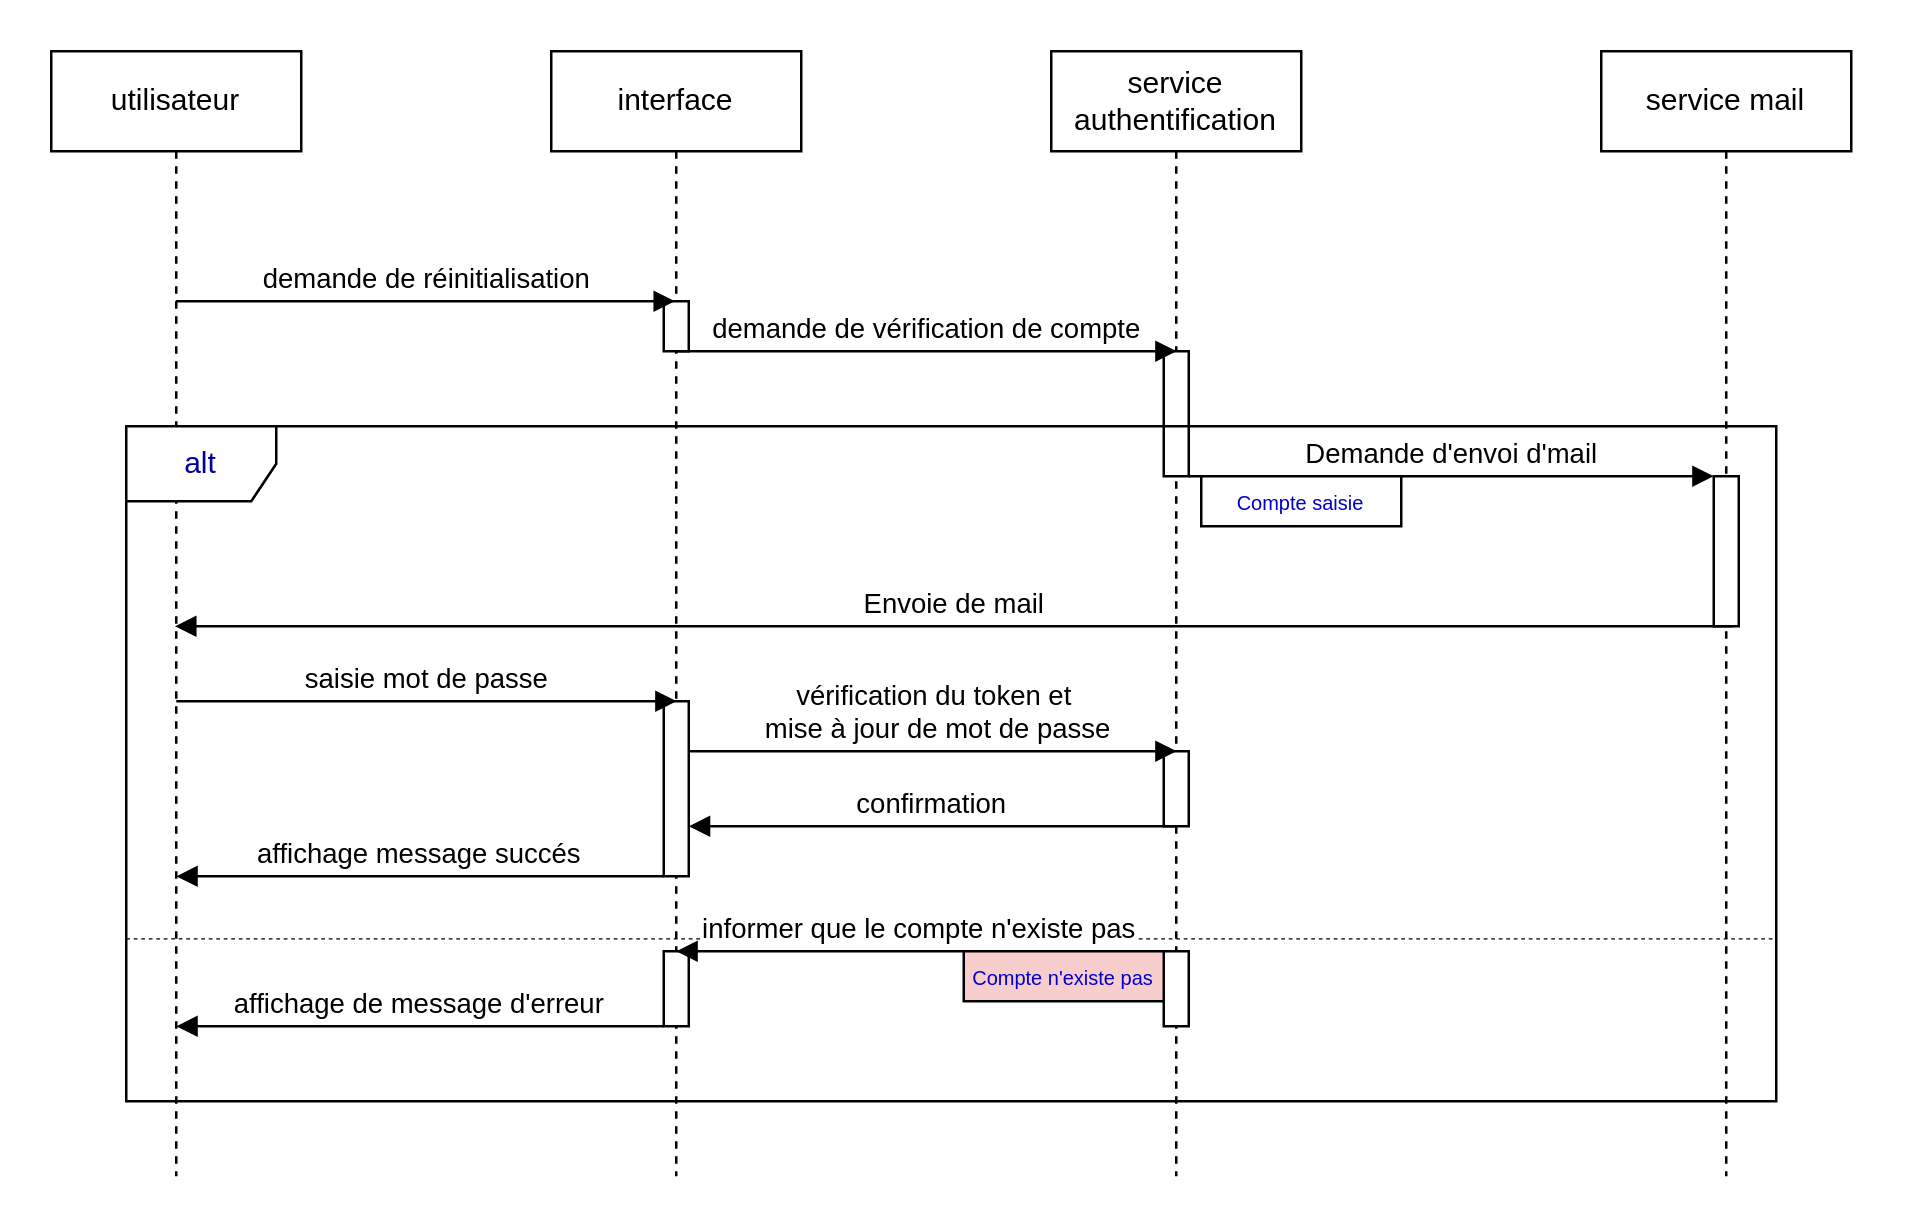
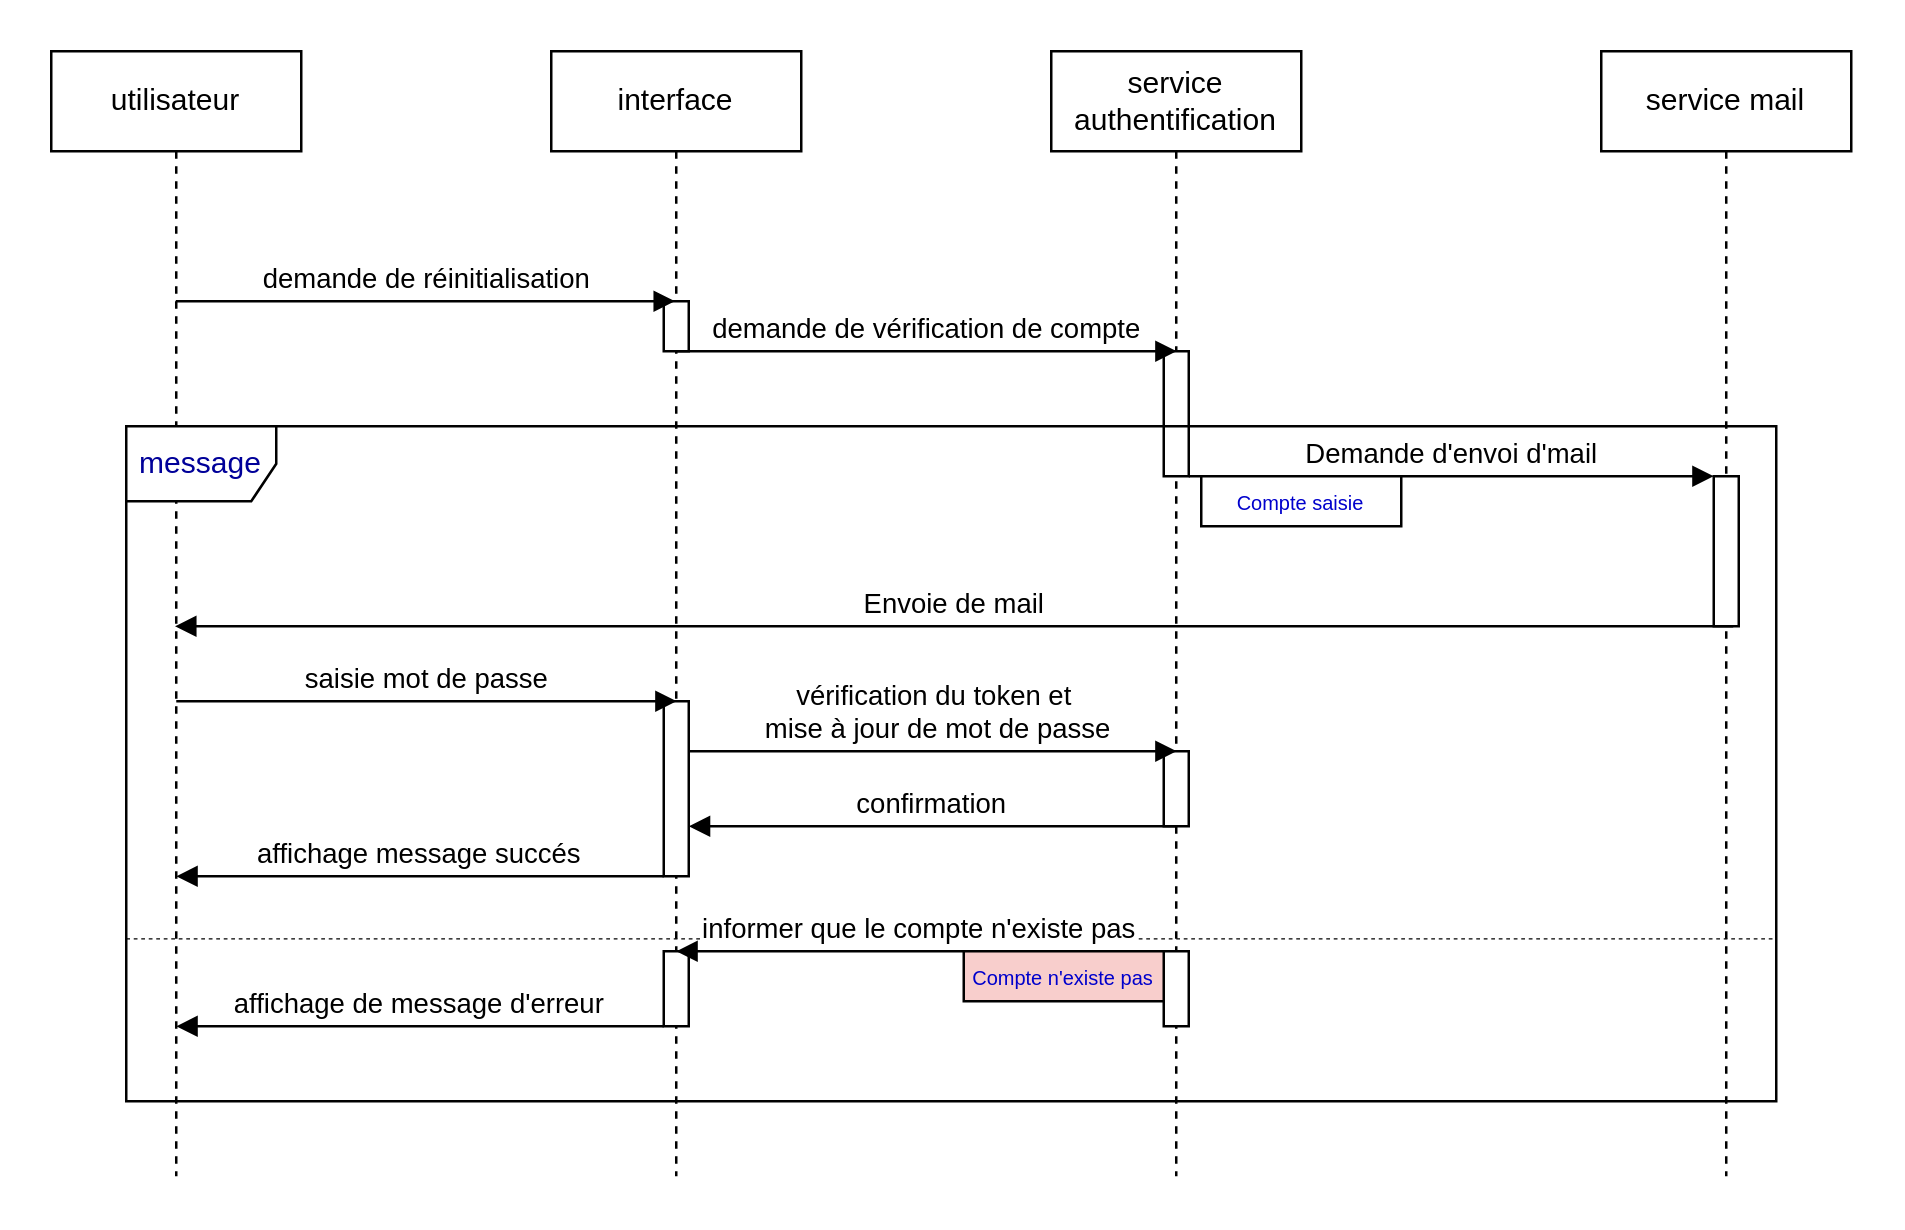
(201, 464) -> (201, 464)
